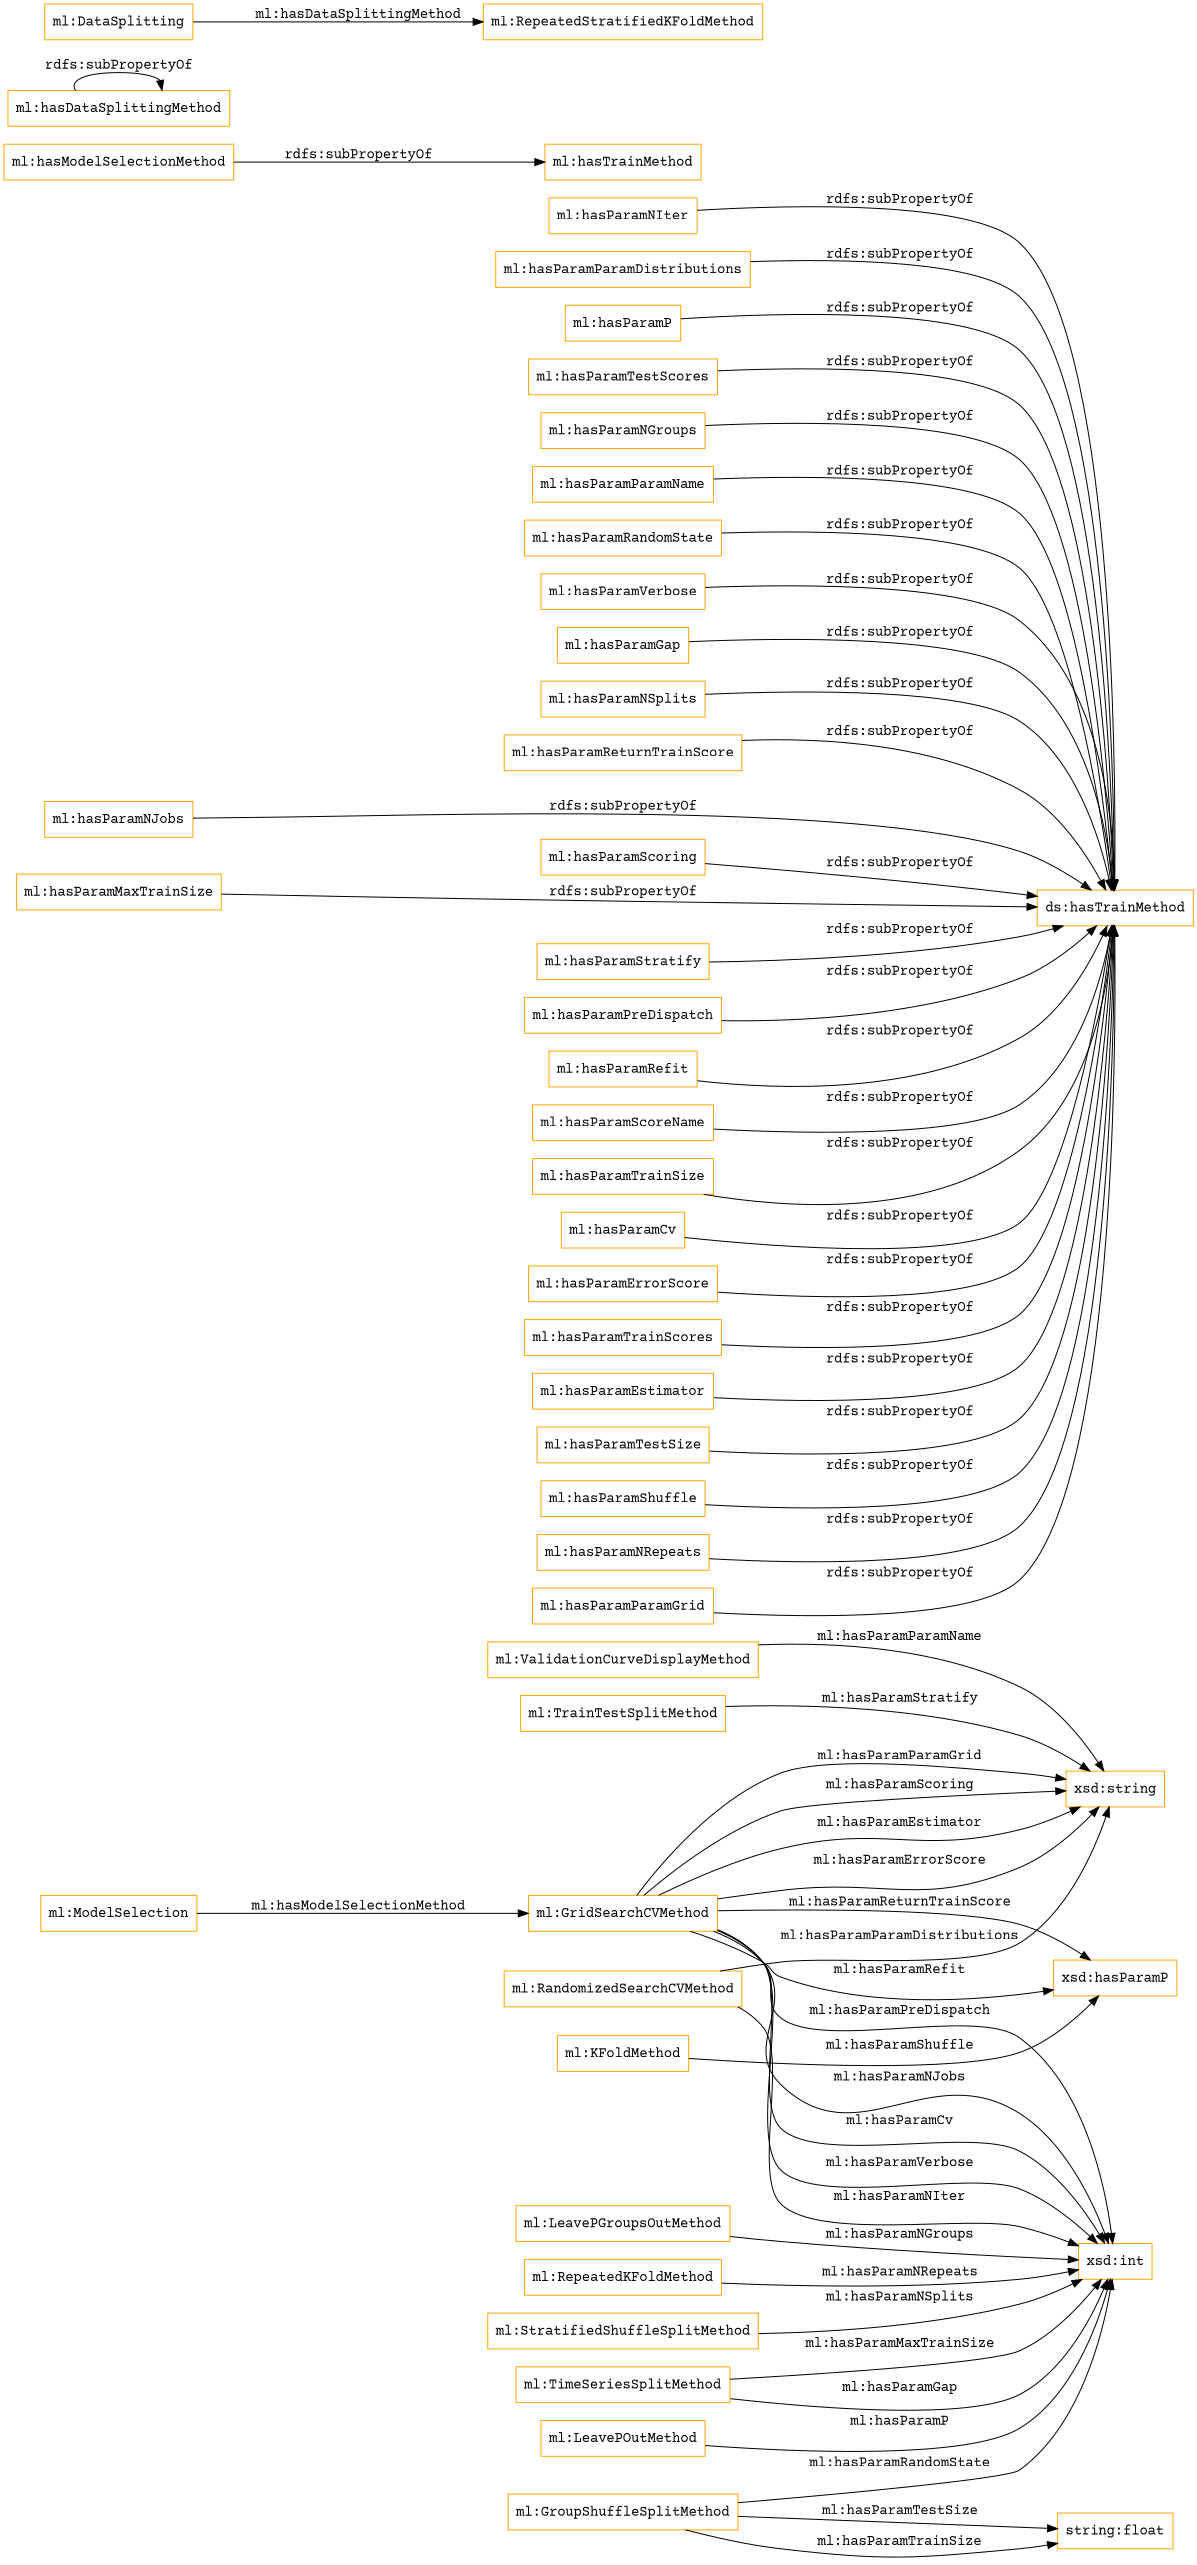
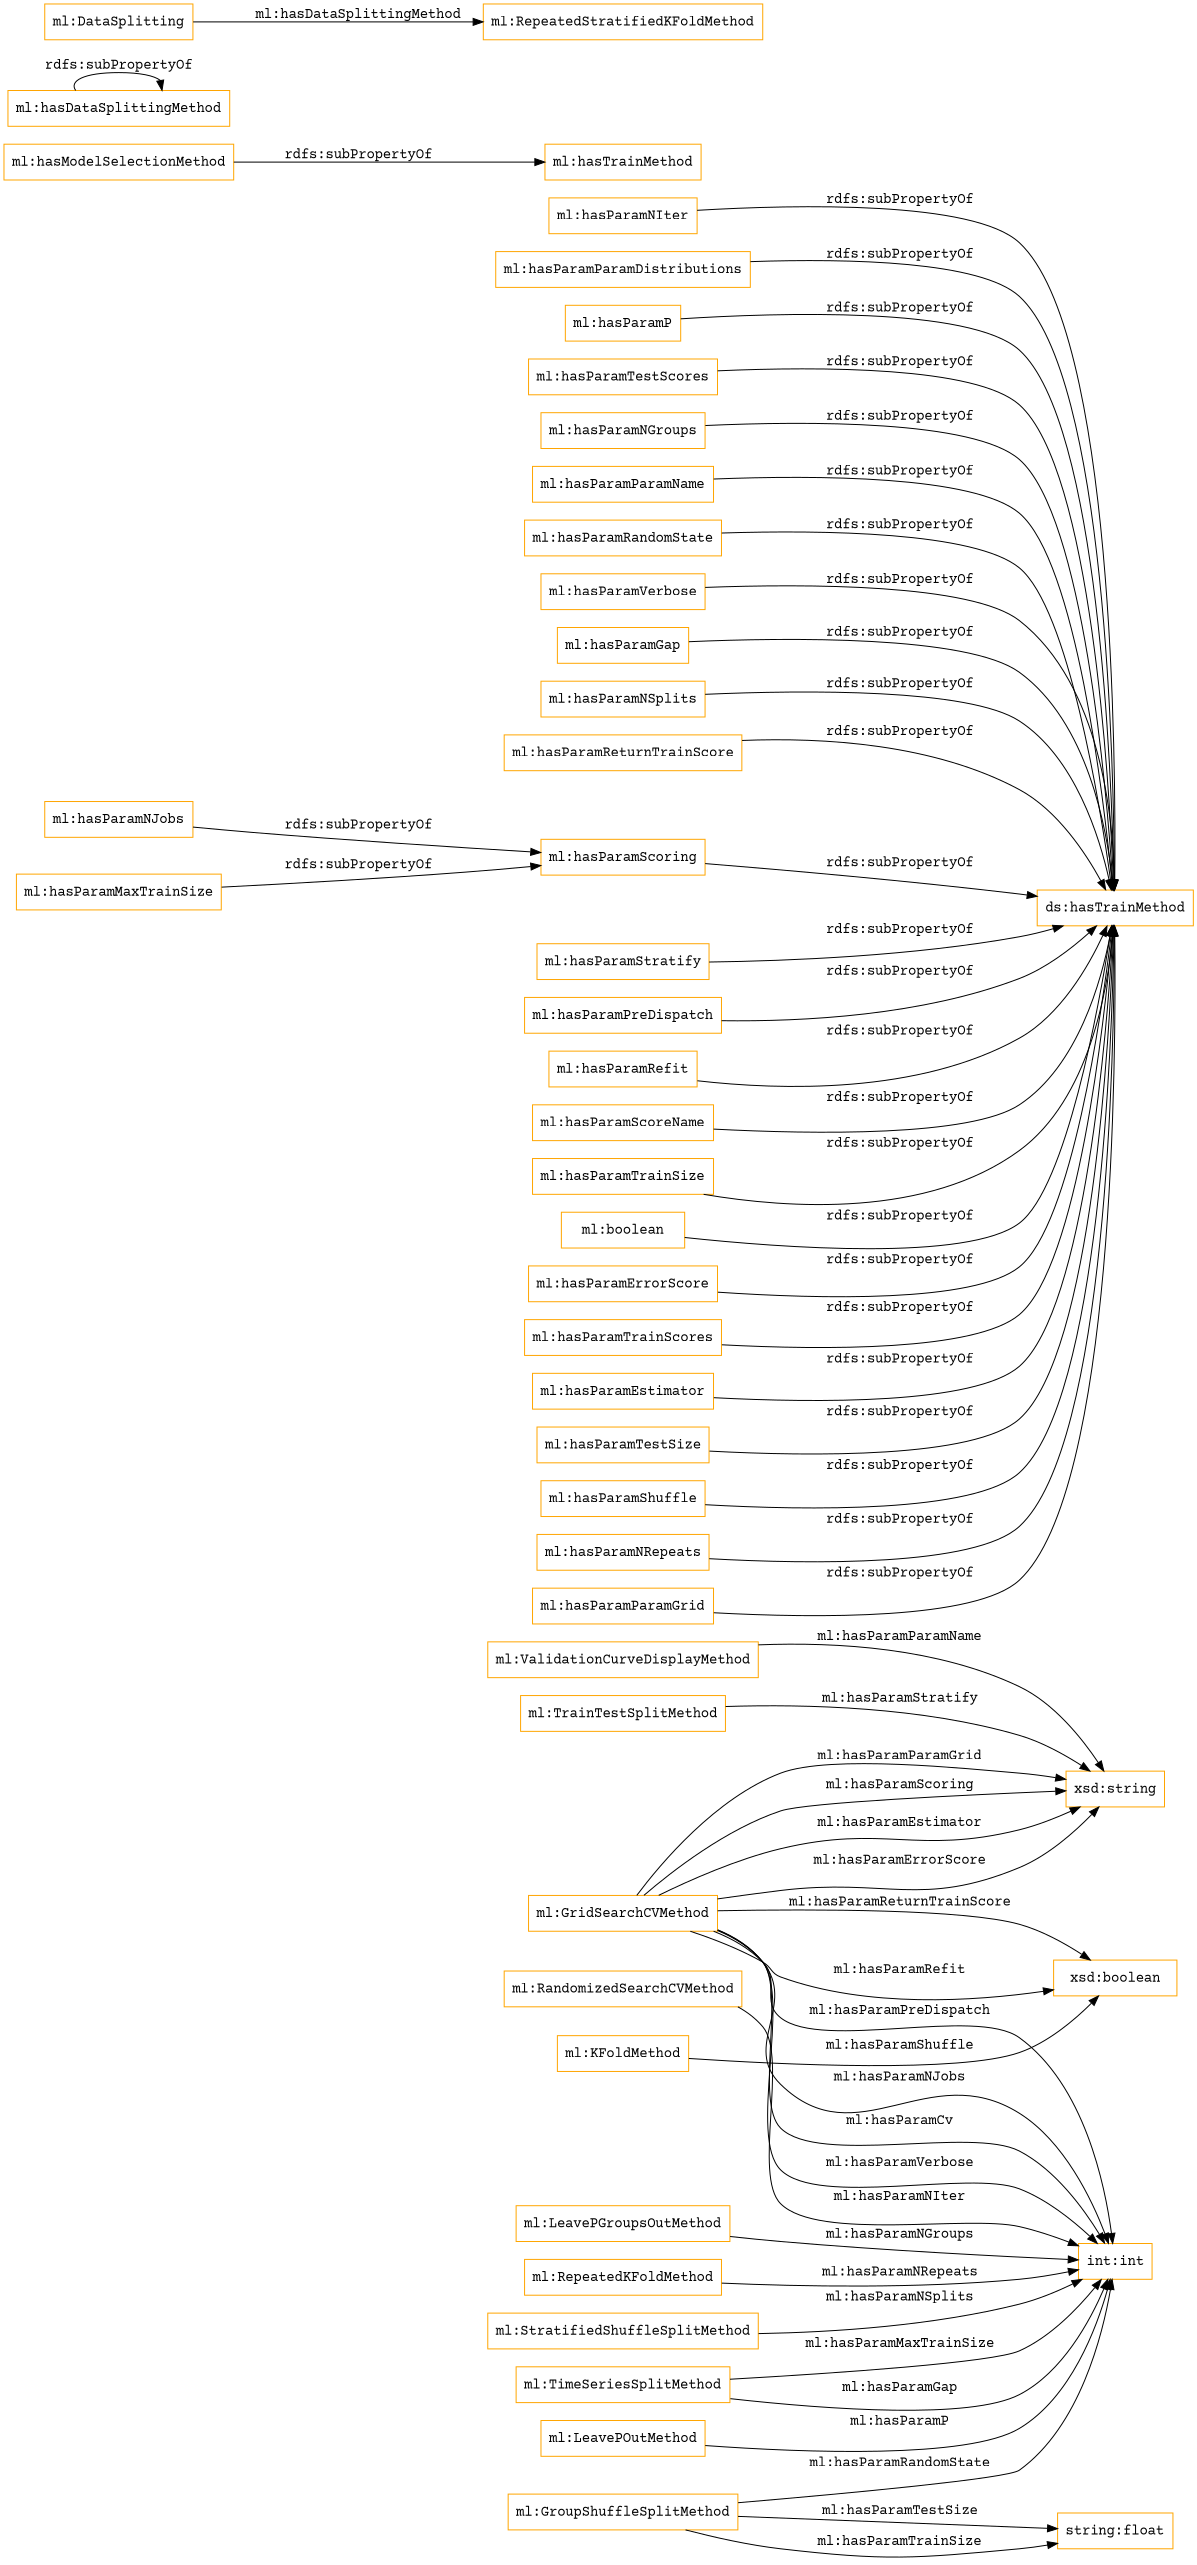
(643, 814) -> (362, 841)
(624, 901) -> (376, 878)
(623, 1230) -> (623, 1230)
(119, 1913) -> none
(949, 1959) -> none
(1115, 1978) -> (1115, 1978)
(1115, 2261) -> (1115, 2261)
